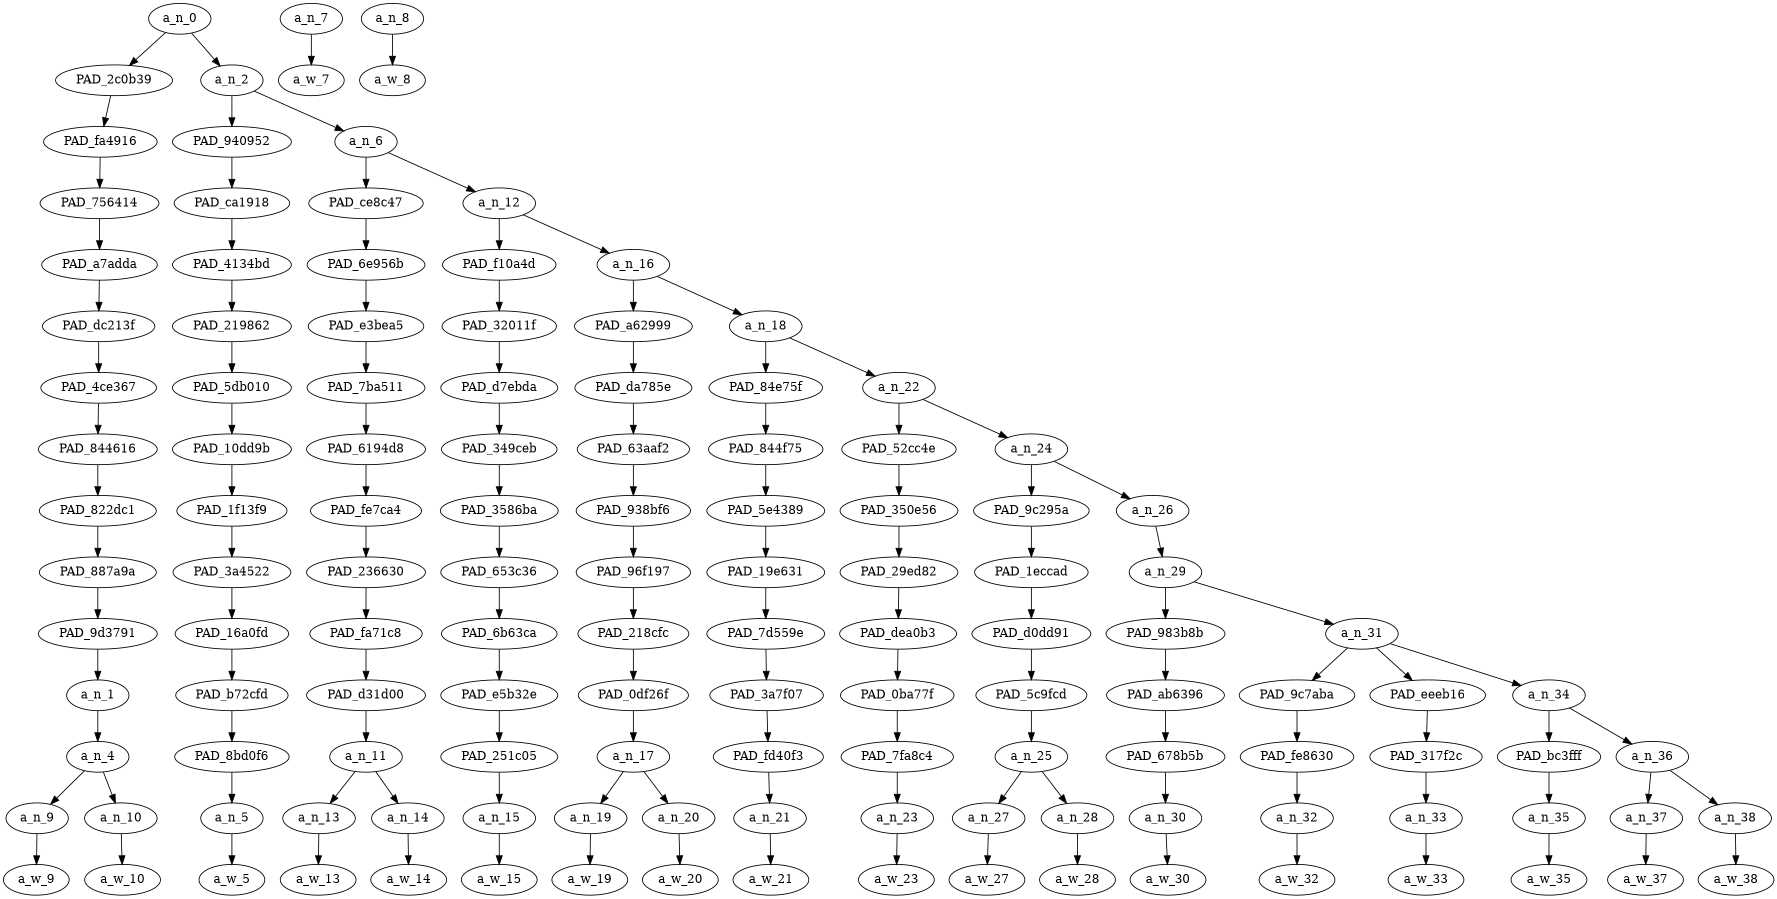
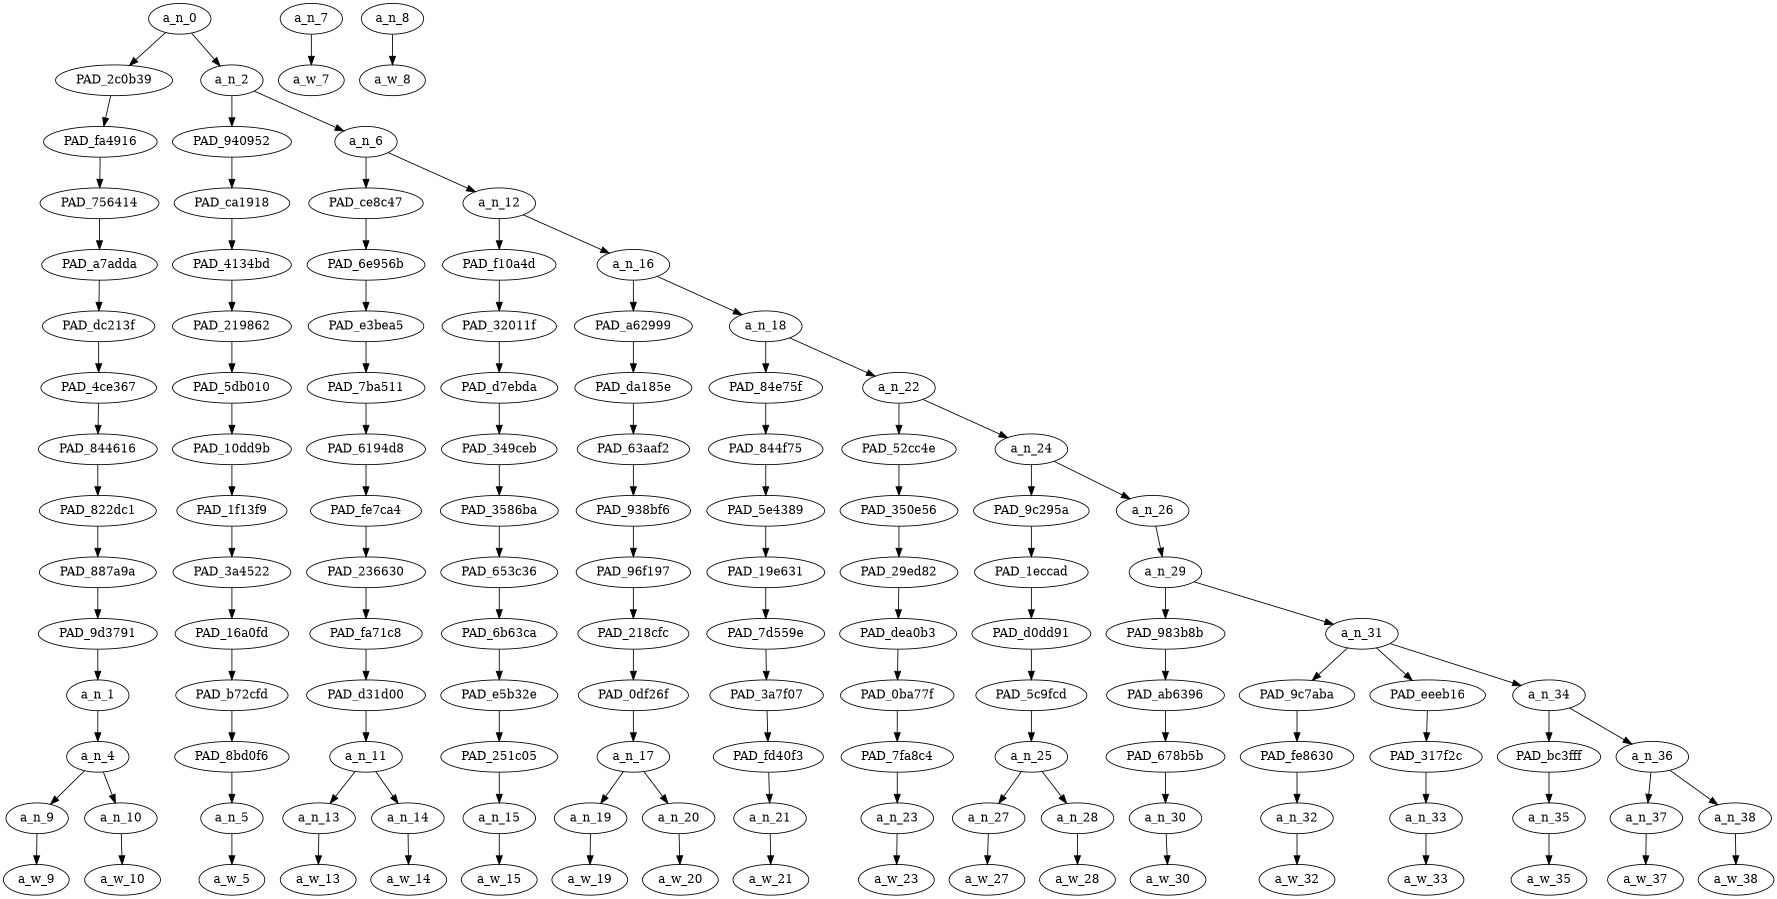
(633, 388) -> (633, 388)
